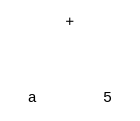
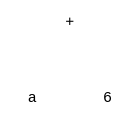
(108, 98) -> (108, 98)
